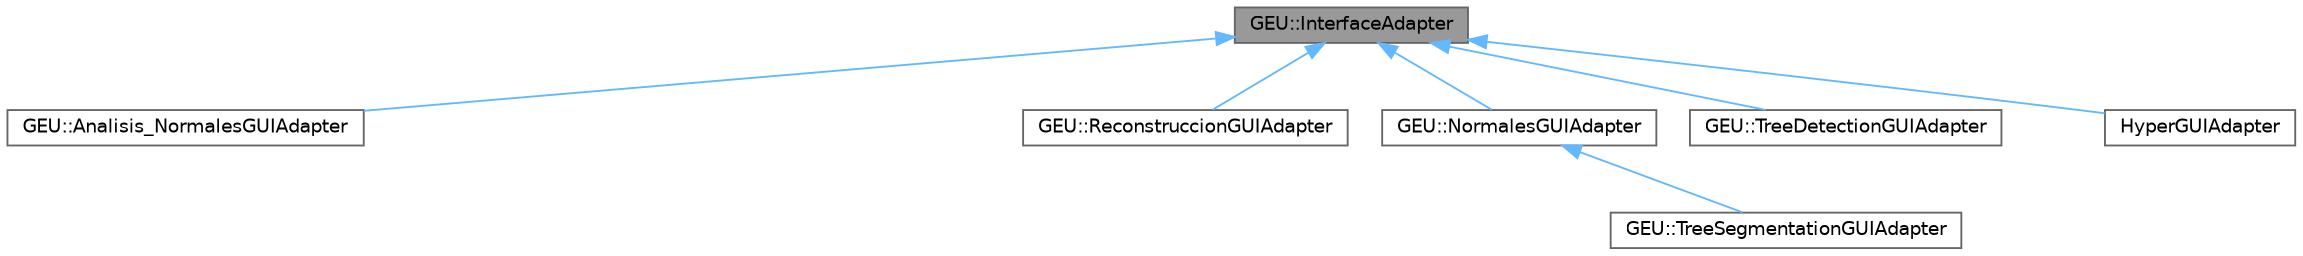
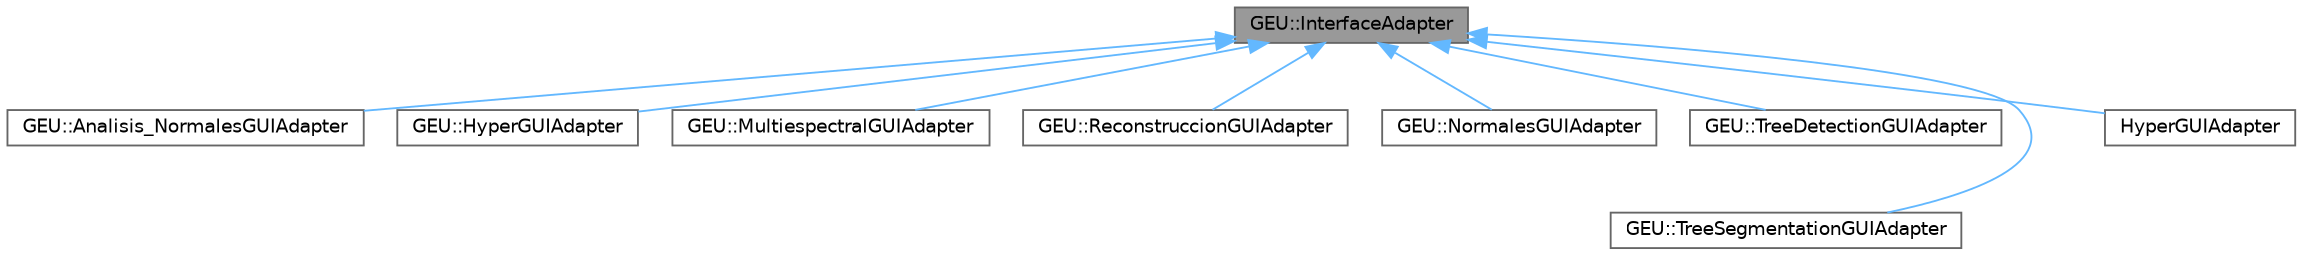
none -> (518, 128)
none -> (831, 128)
(1661, 182) -> (1856, 68)
